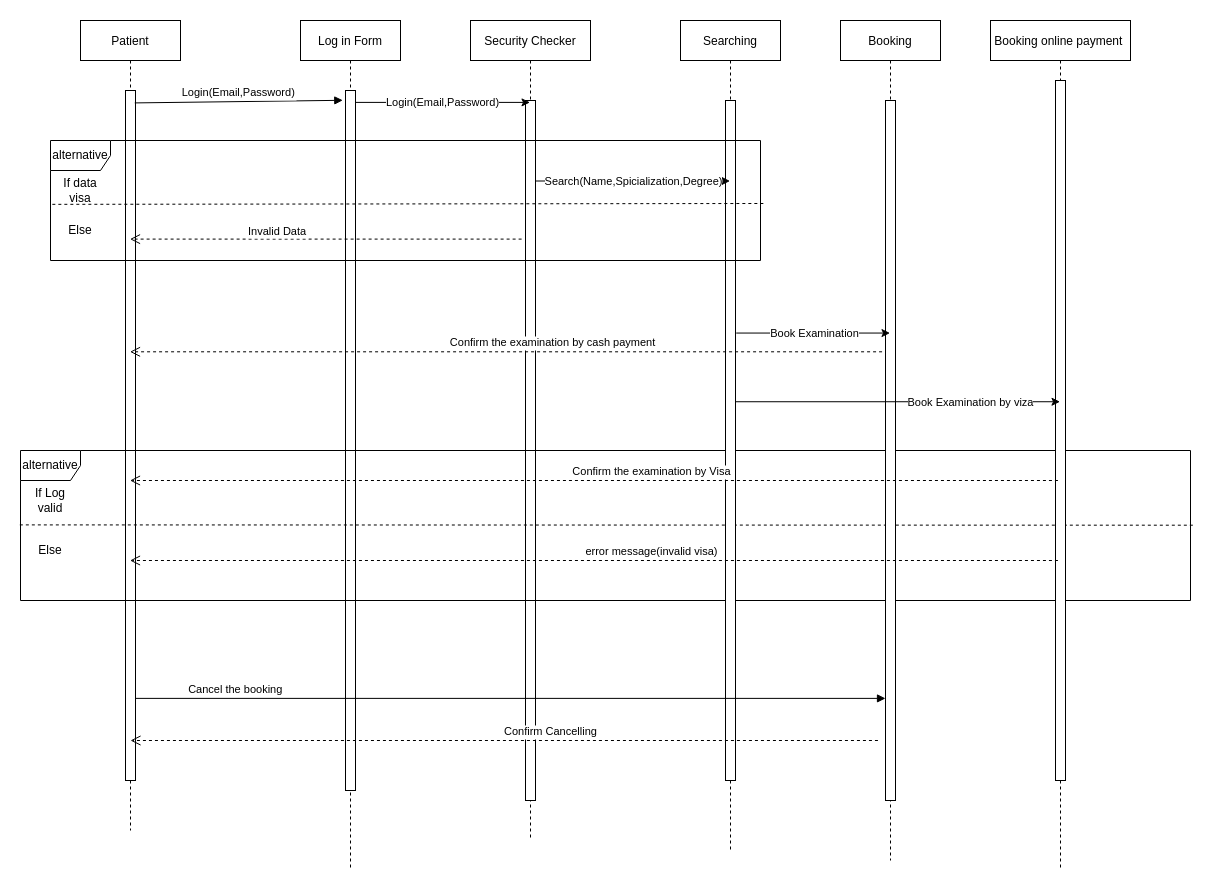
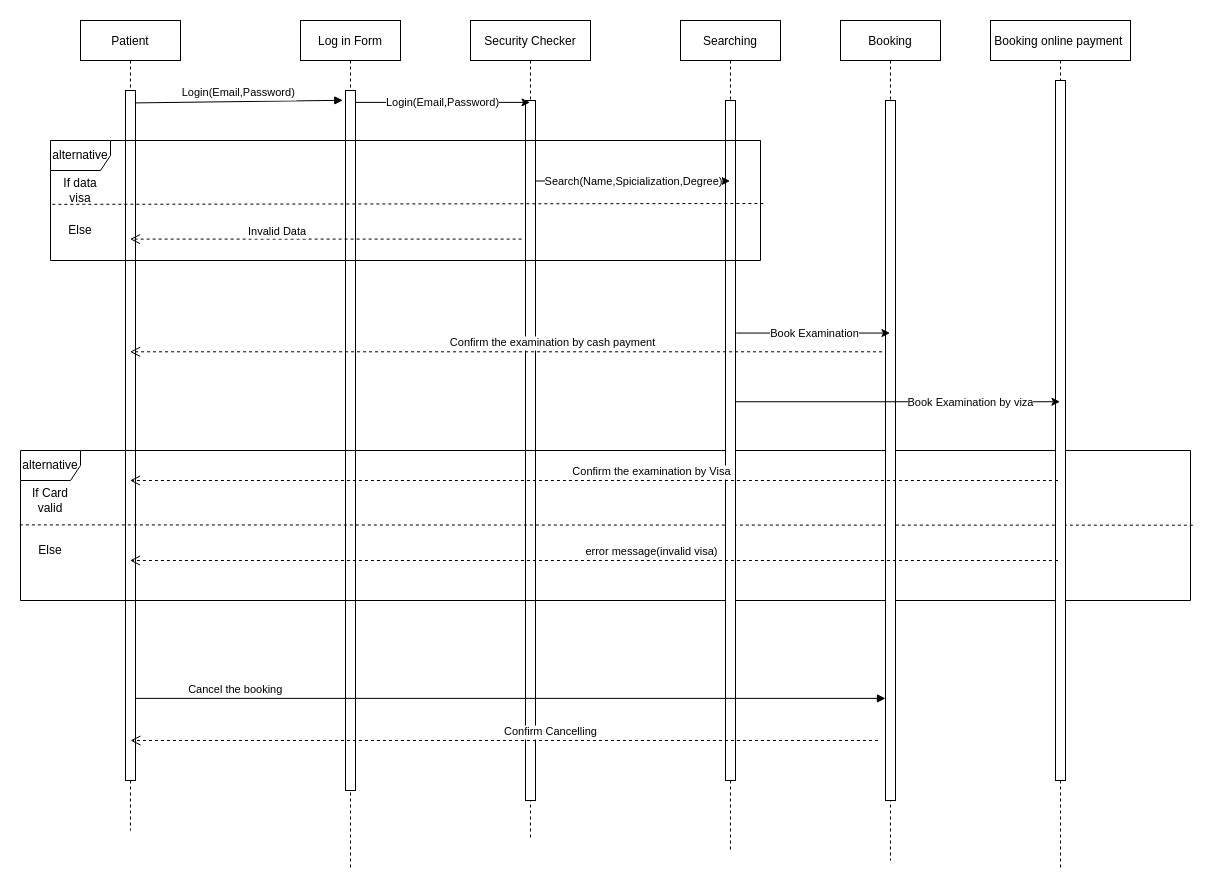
(51, 501) -> (51, 501)
